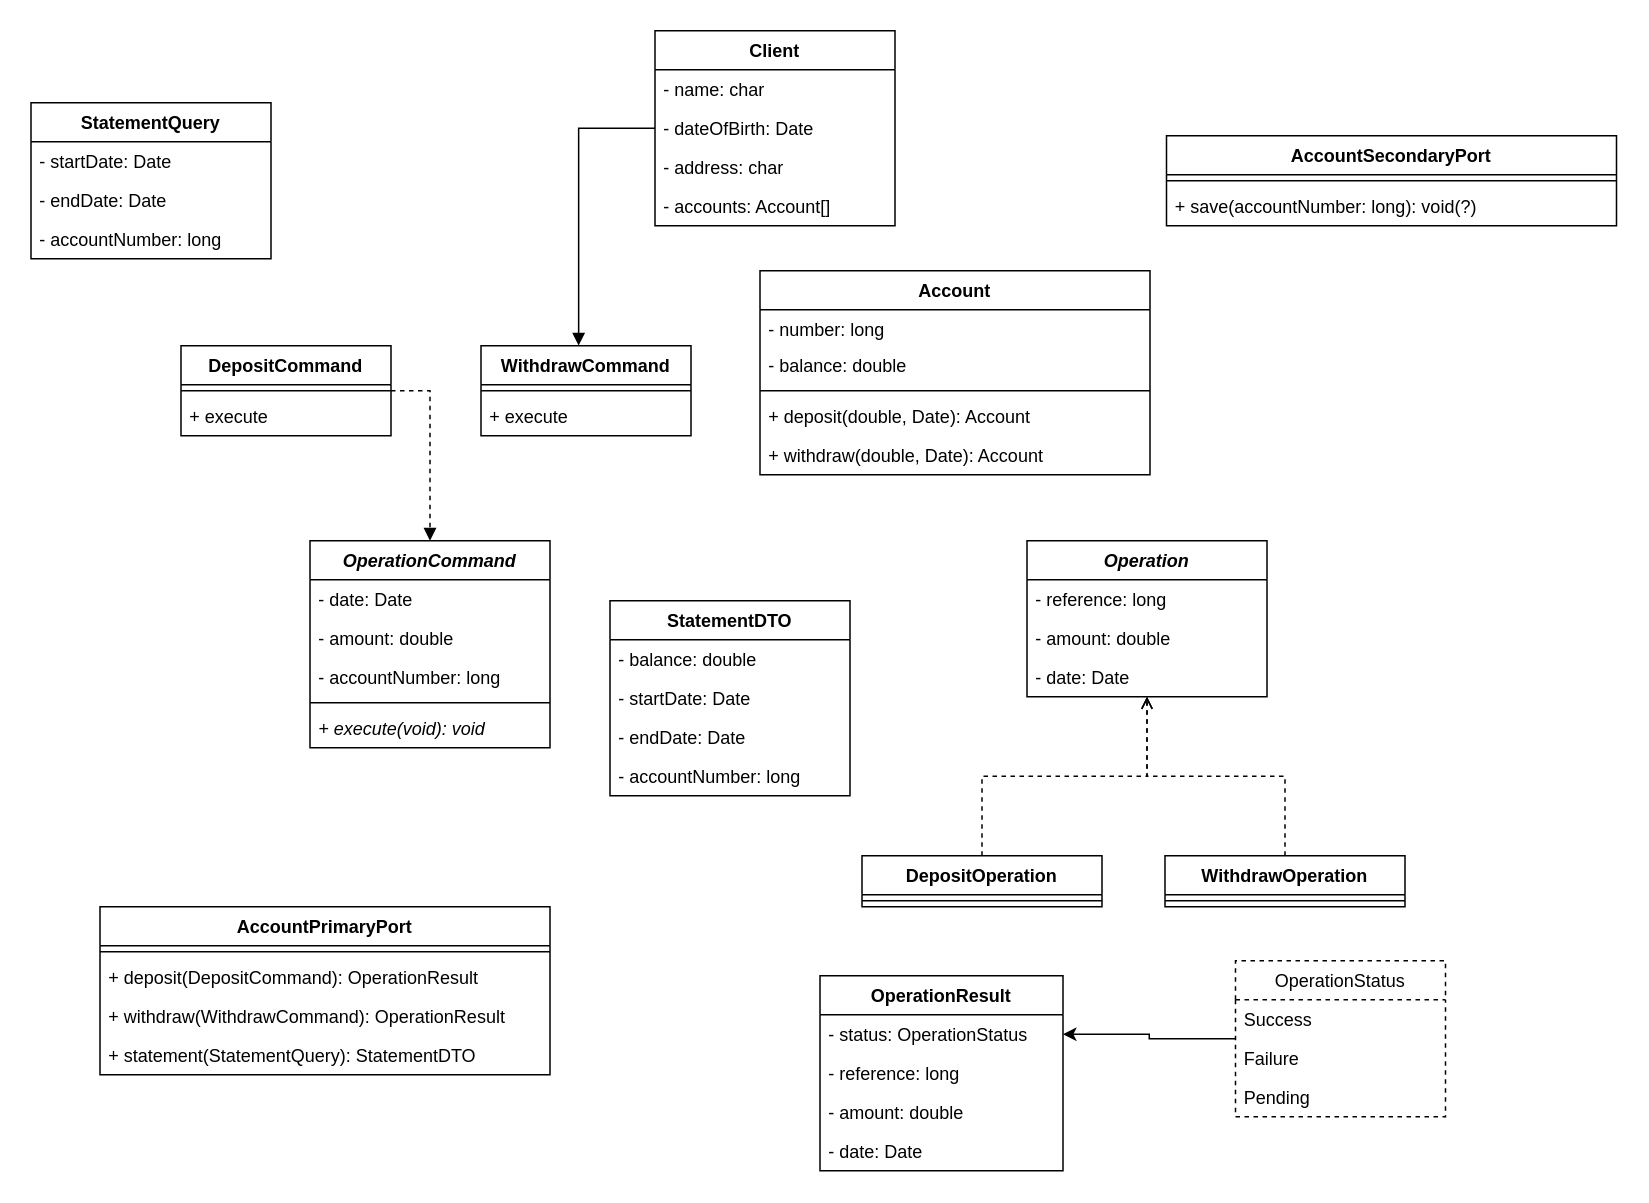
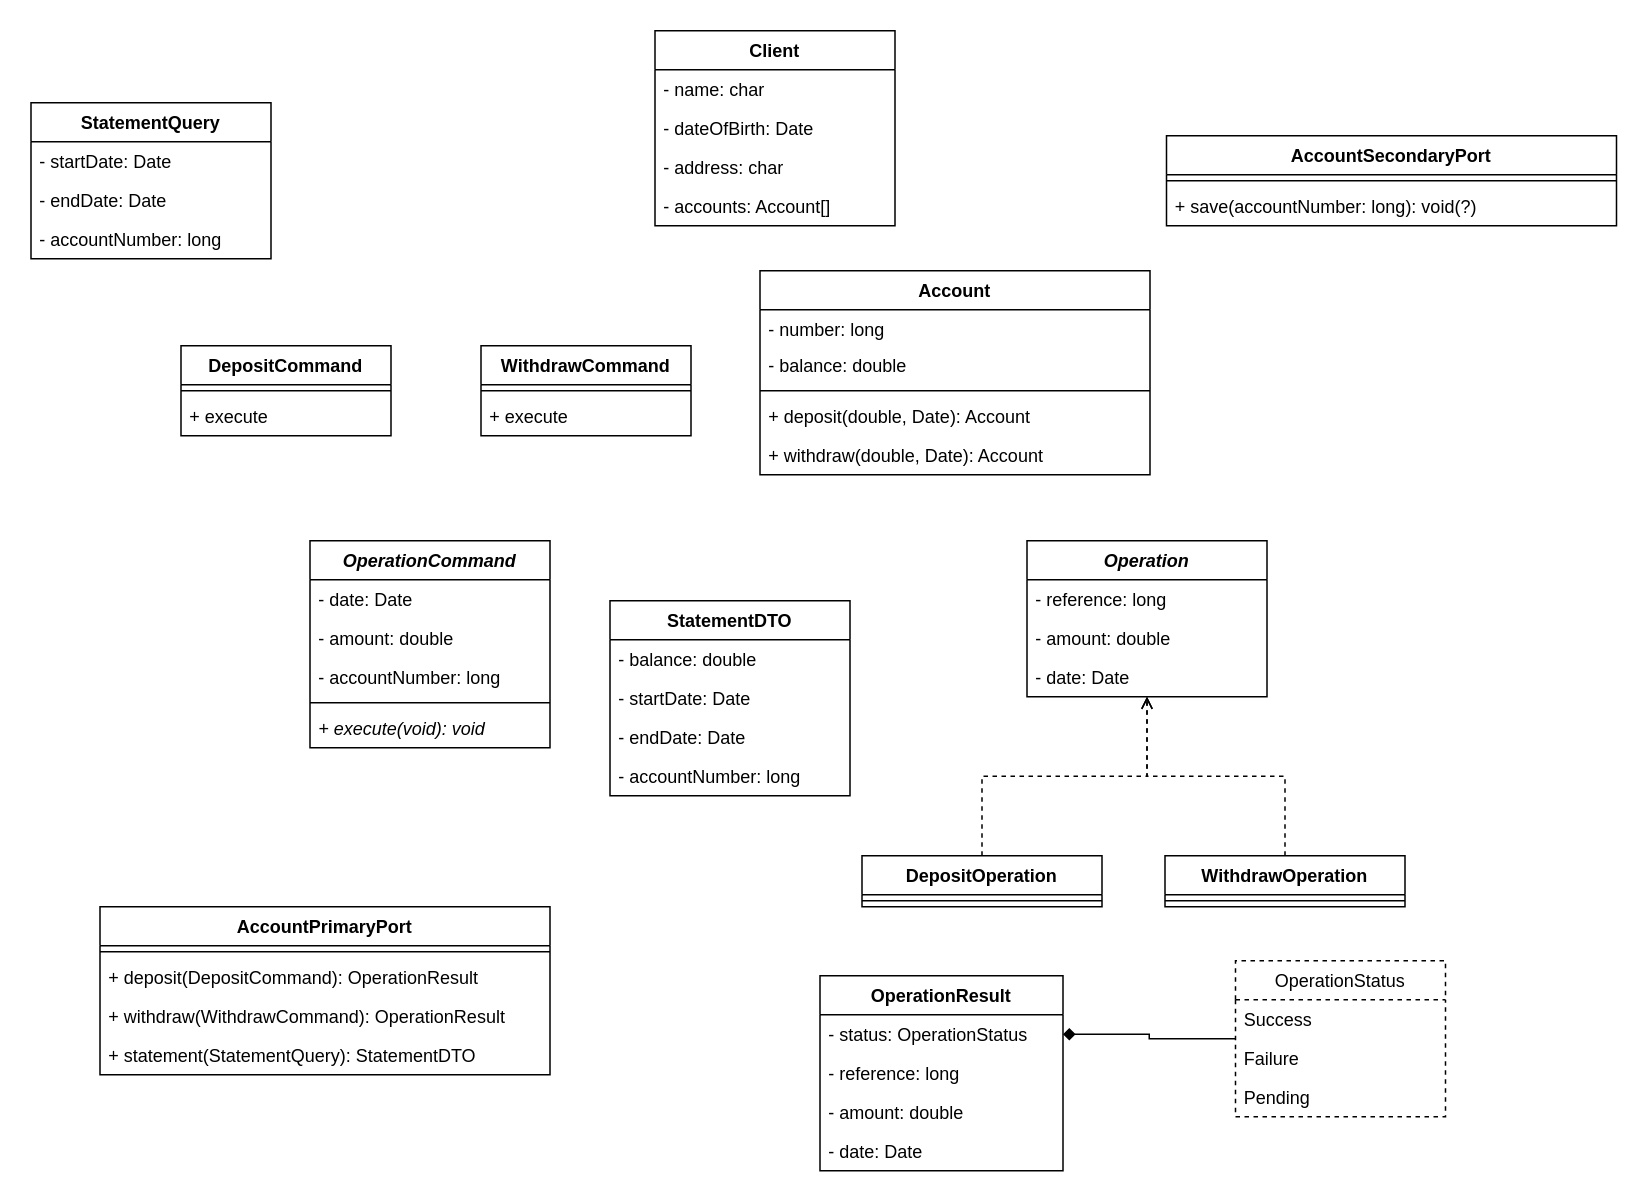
(578, 194) -> none
(430, 440) -> none
(1074, 1034) -> (1075, 1034)
